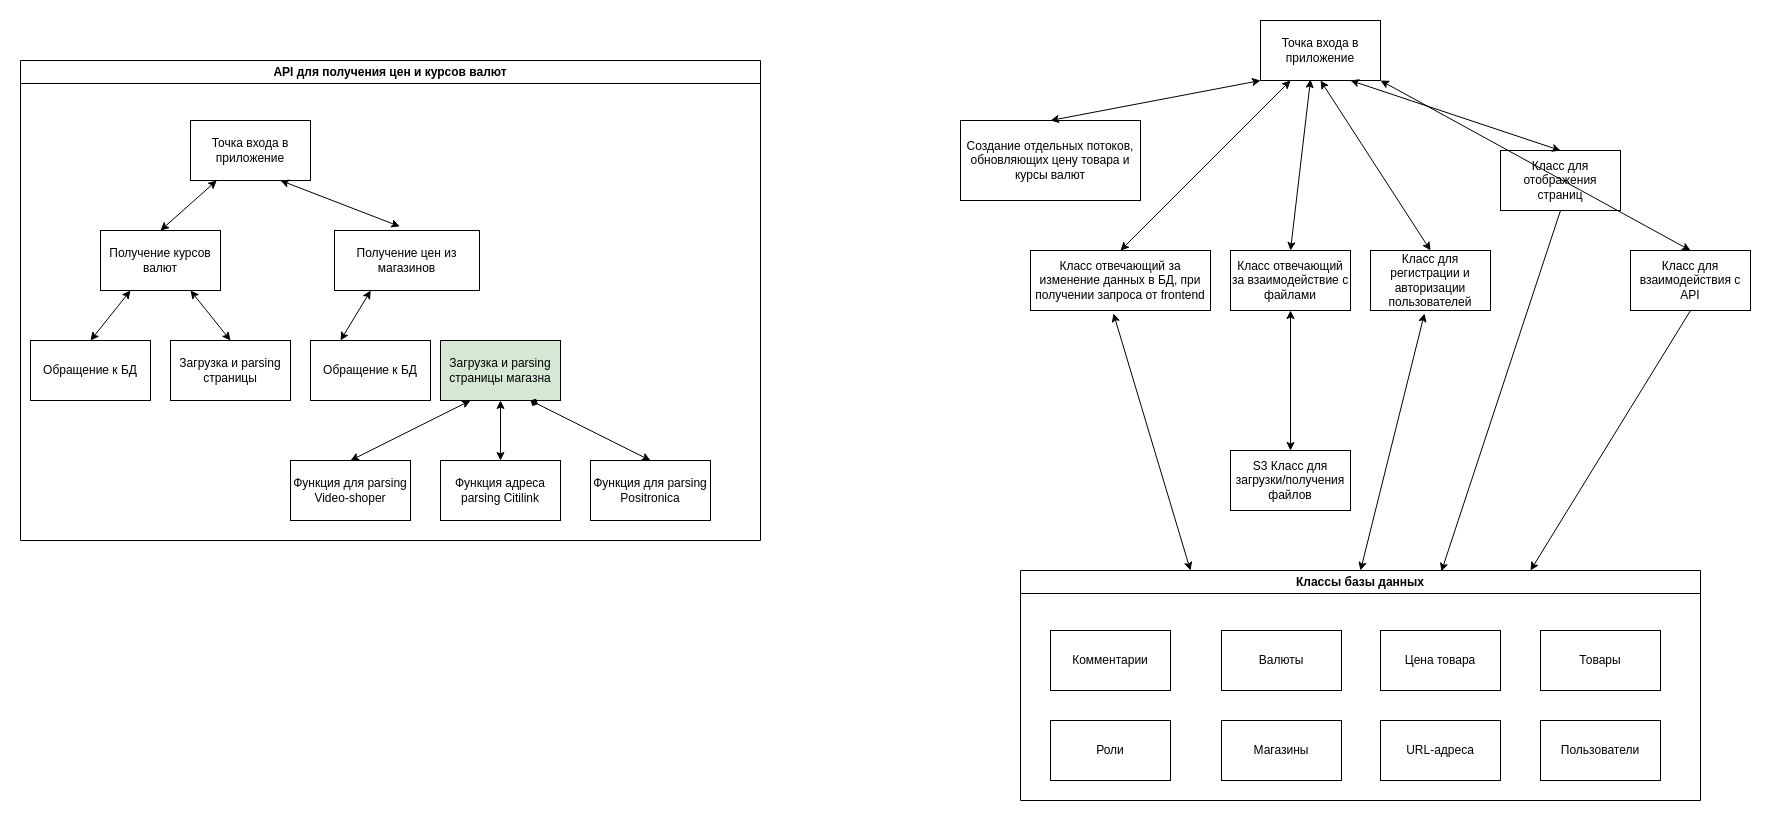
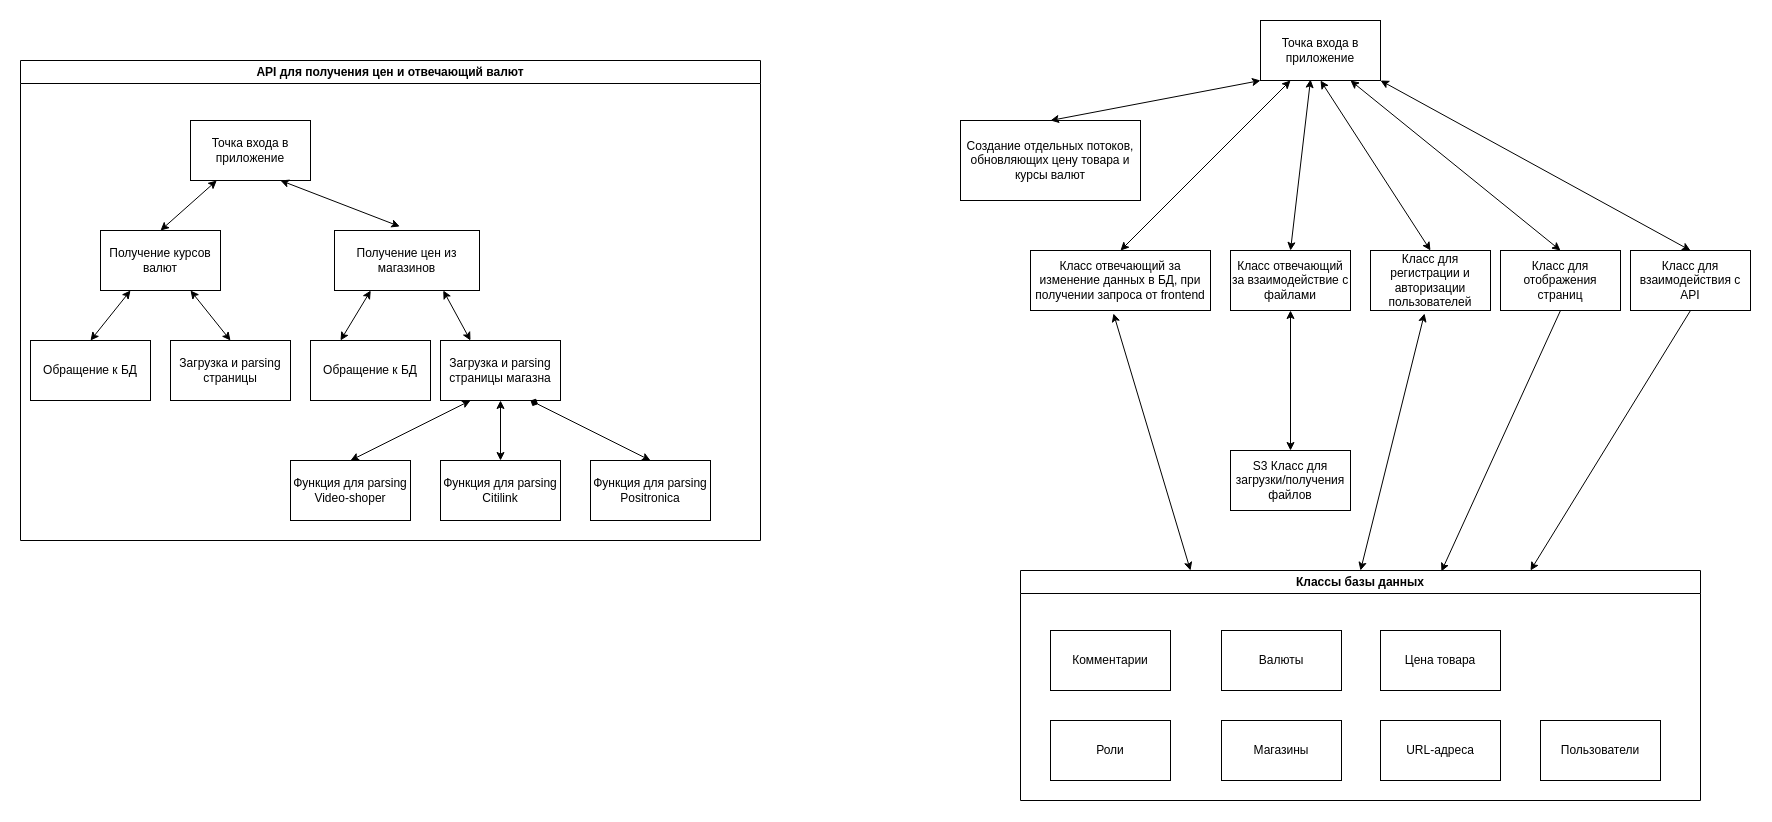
(391, 73) -> (391, 73)
(1561, 181) -> (1561, 281)
none -> (457, 316)
(501, 371) -> (501, 371)
(501, 491) -> (501, 491)
(1601, 661) -> none
